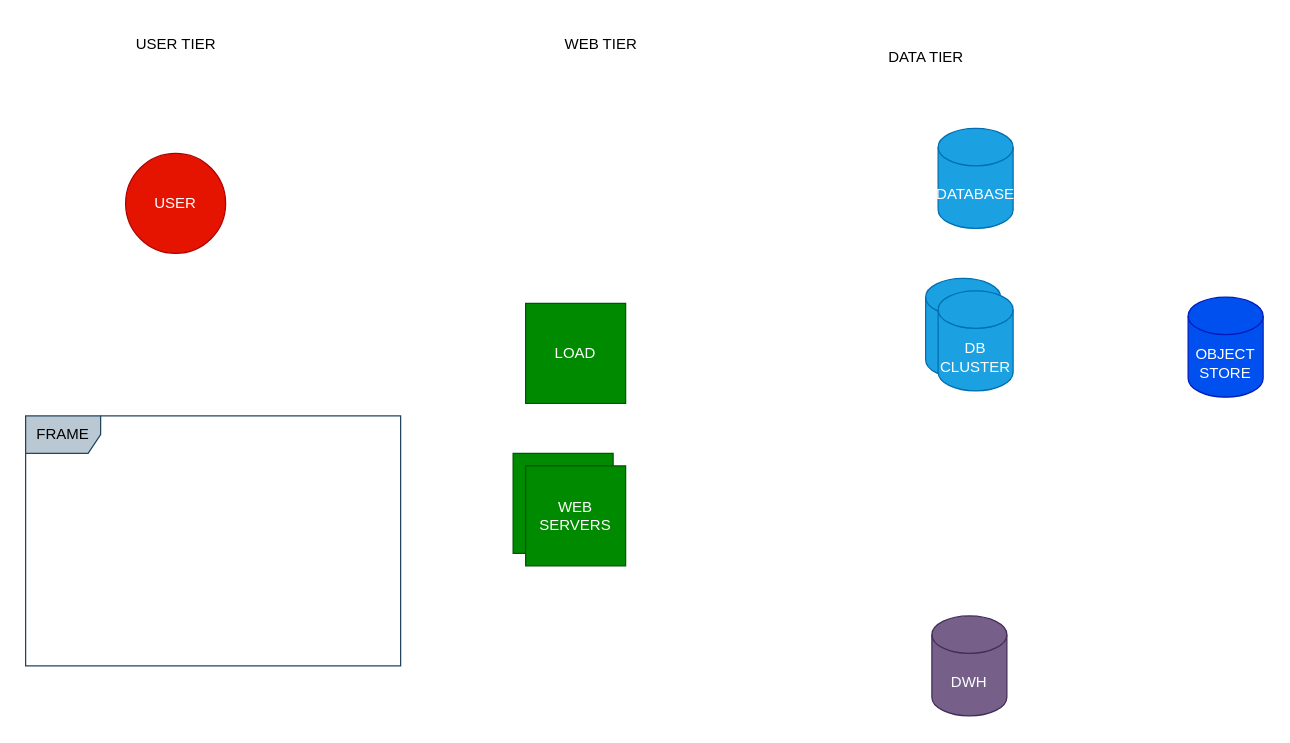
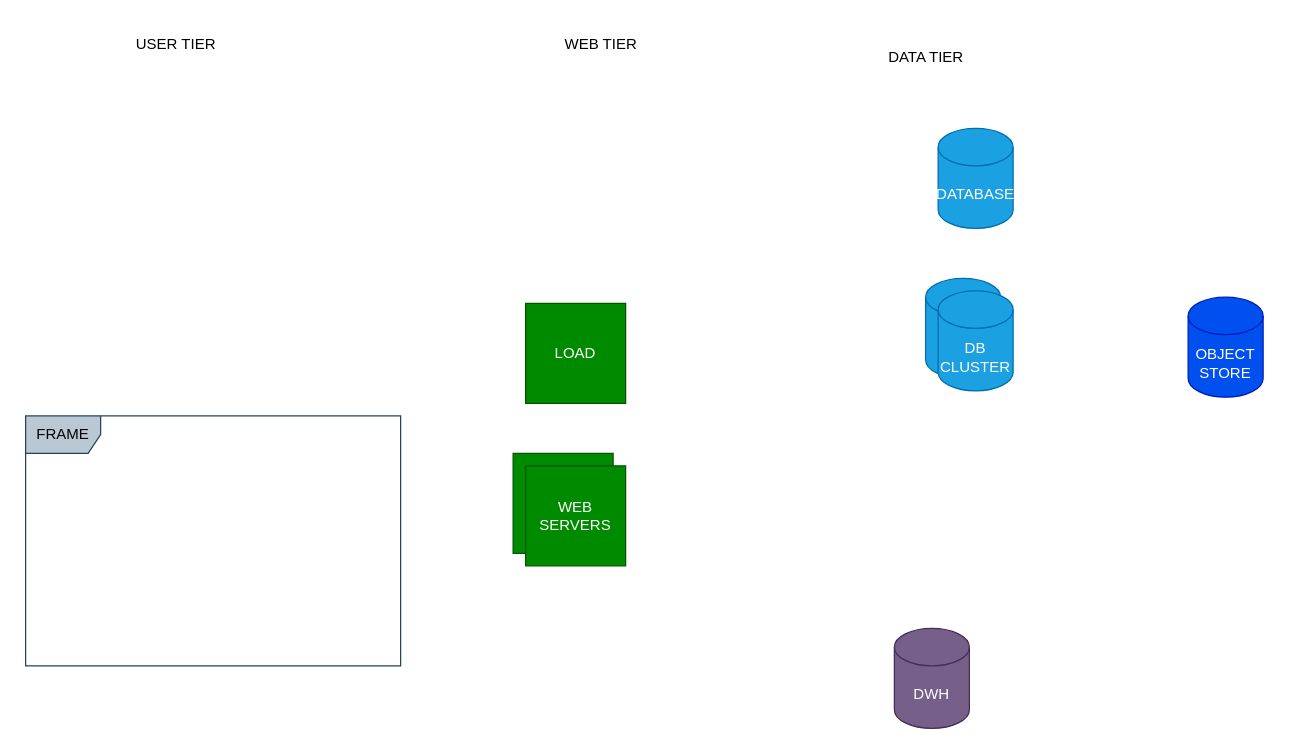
(176, 203) -> none
(969, 666) -> (932, 678)
